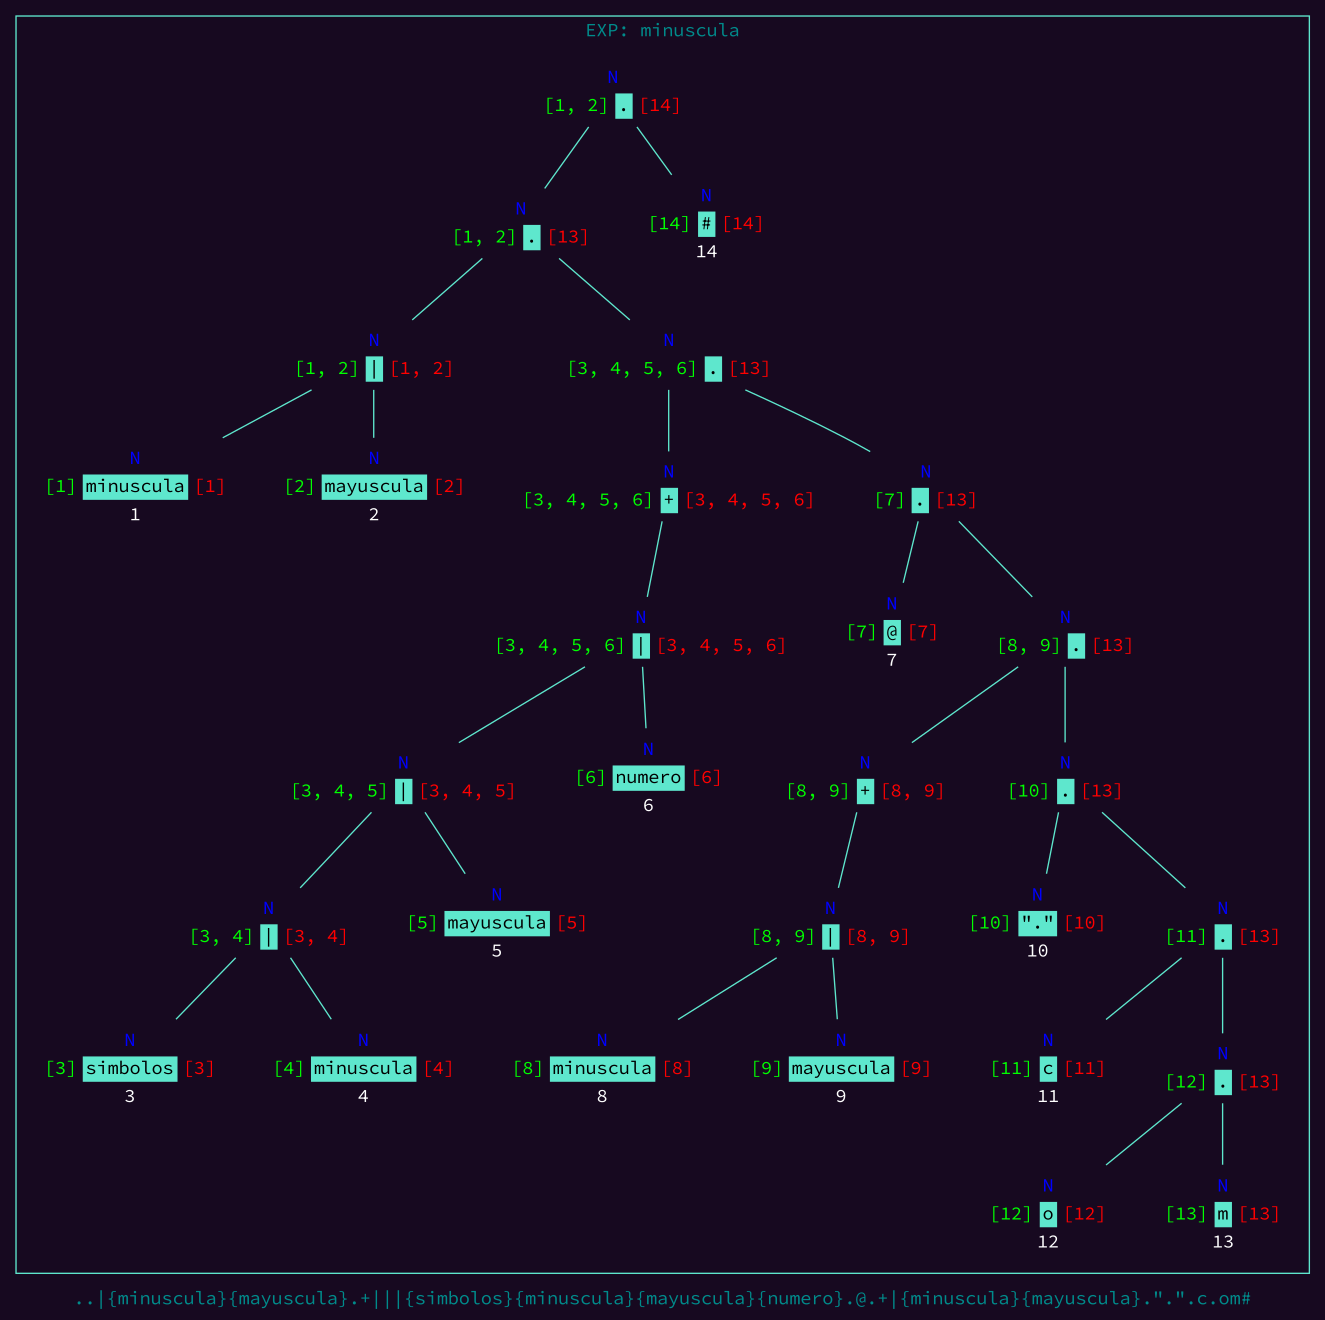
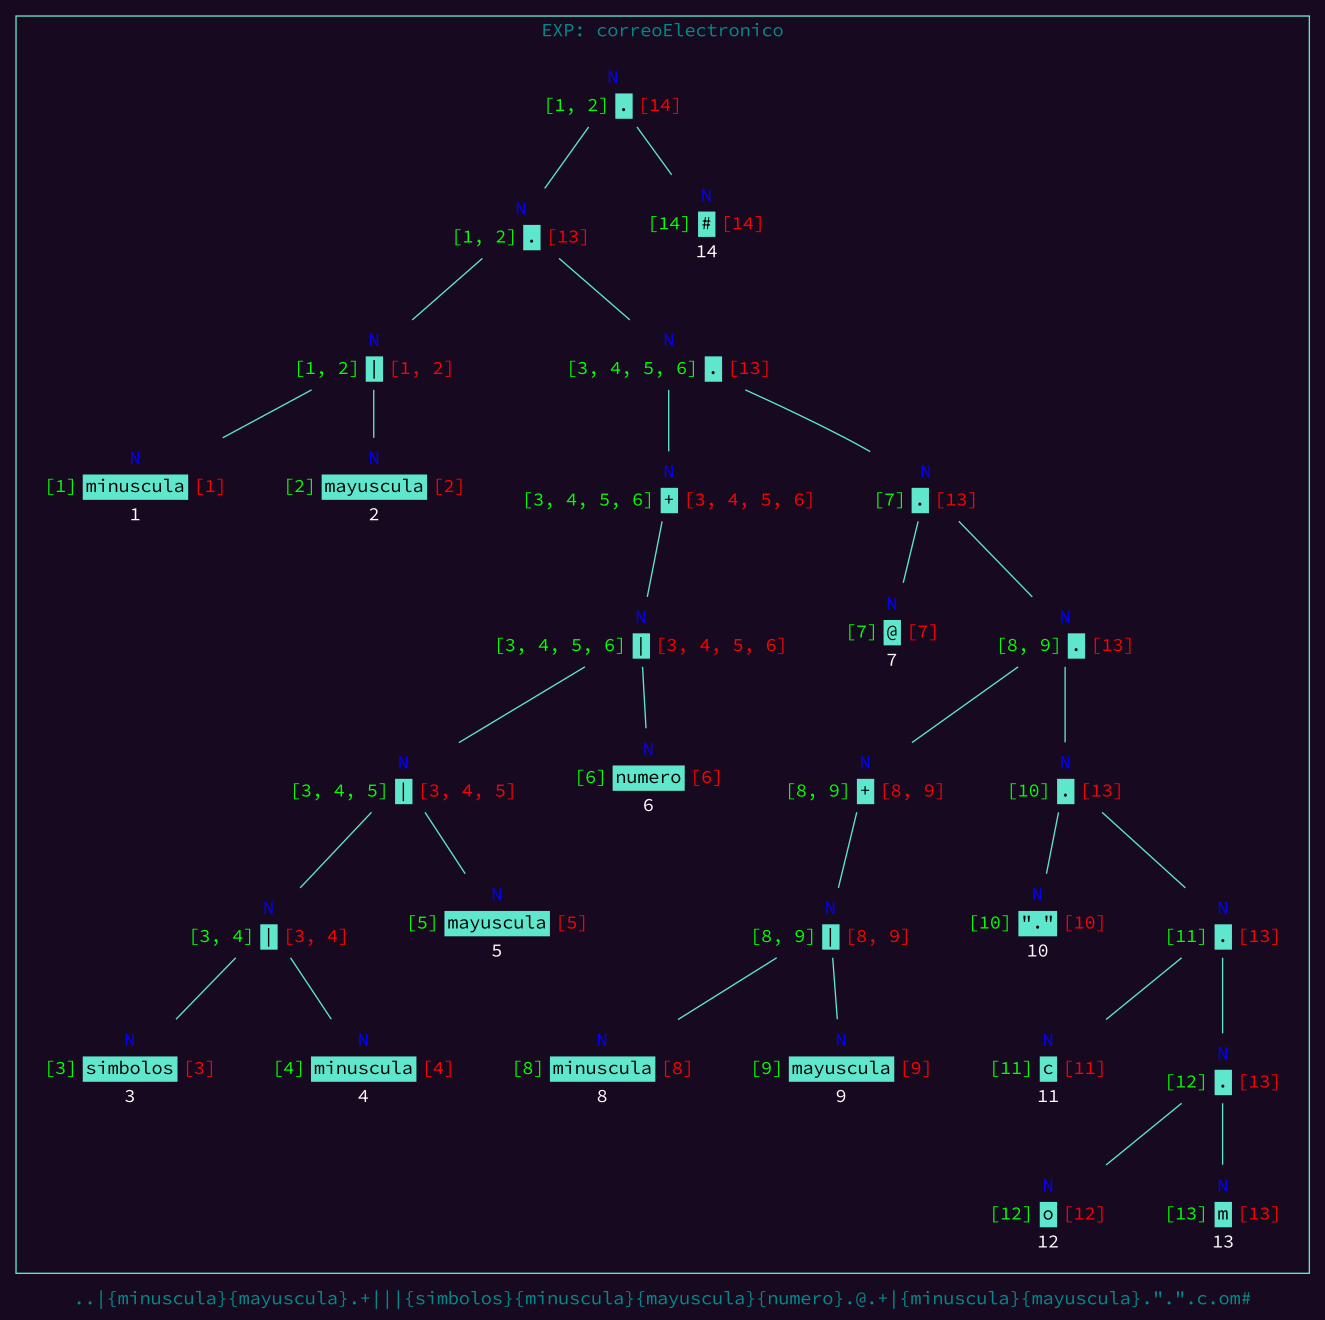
(663, 31) -> (663, 31)
